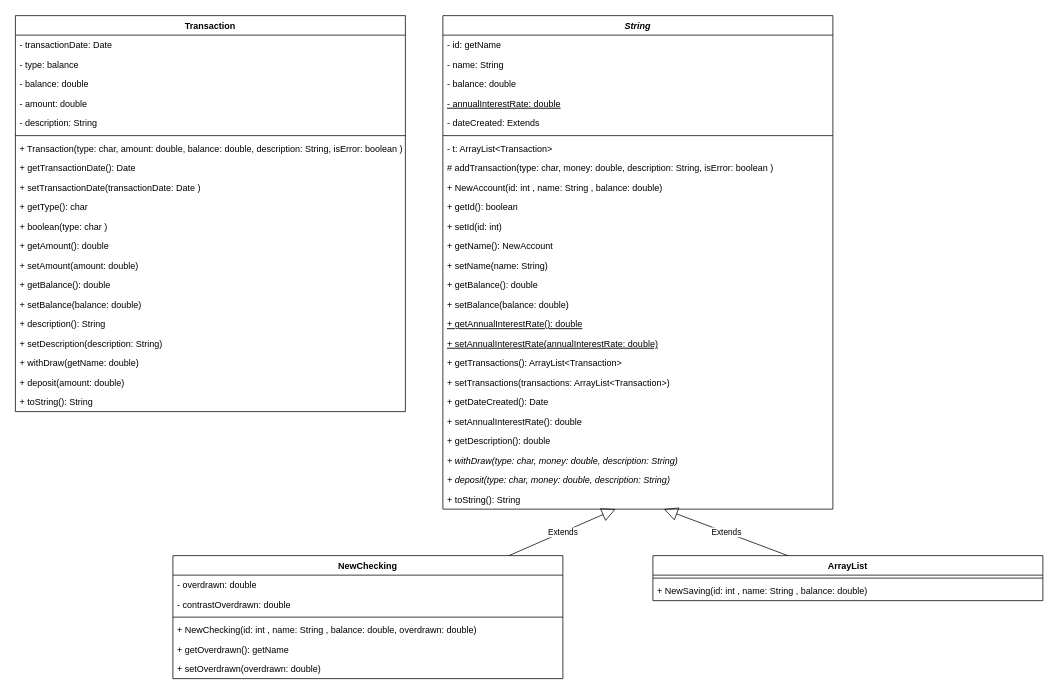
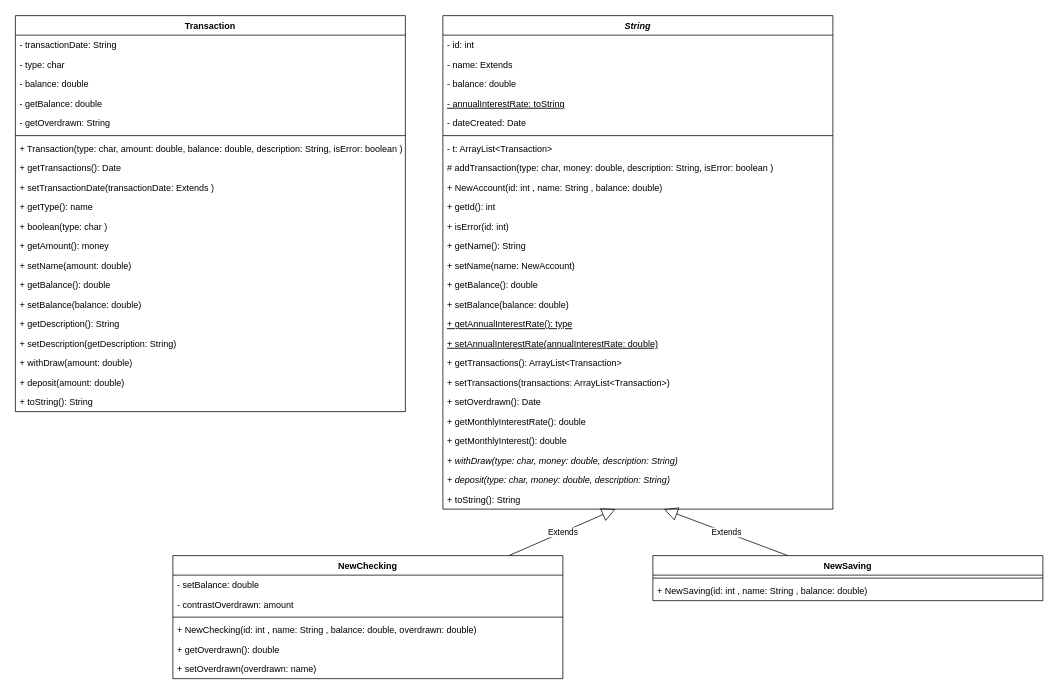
(73, 45) -> (77, 45)
(475, 45) -> (464, 45)
(53, 65) -> (46, 65)
(478, 65) -> (481, 65)
(55, 104) -> (64, 104)
(512, 104) -> (517, 104)
(65, 123) -> (70, 123)
(499, 123) -> (491, 123)
(85, 168) -> (78, 168)
(125, 188) -> (132, 188)
(59, 207) -> (59, 207)
(488, 207) -> (478, 207)
(481, 227) -> (485, 227)
(68, 246) -> (66, 246)
(501, 246) -> (490, 246)
(83, 266) -> (78, 266)
(500, 266) -> (512, 266)
(70, 324) -> (78, 324)
(524, 324) -> (520, 324)
(103, 344) -> (111, 344)
(82, 363) -> (79, 363)
(504, 402) -> (499, 402)
(524, 422) -> (527, 422)
(506, 441) -> (517, 441)
(848, 566) -> (848, 566)
(220, 585) -> (222, 585)
(240, 605) -> (242, 605)
(236, 650) -> (233, 650)
(255, 669) -> (252, 669)
